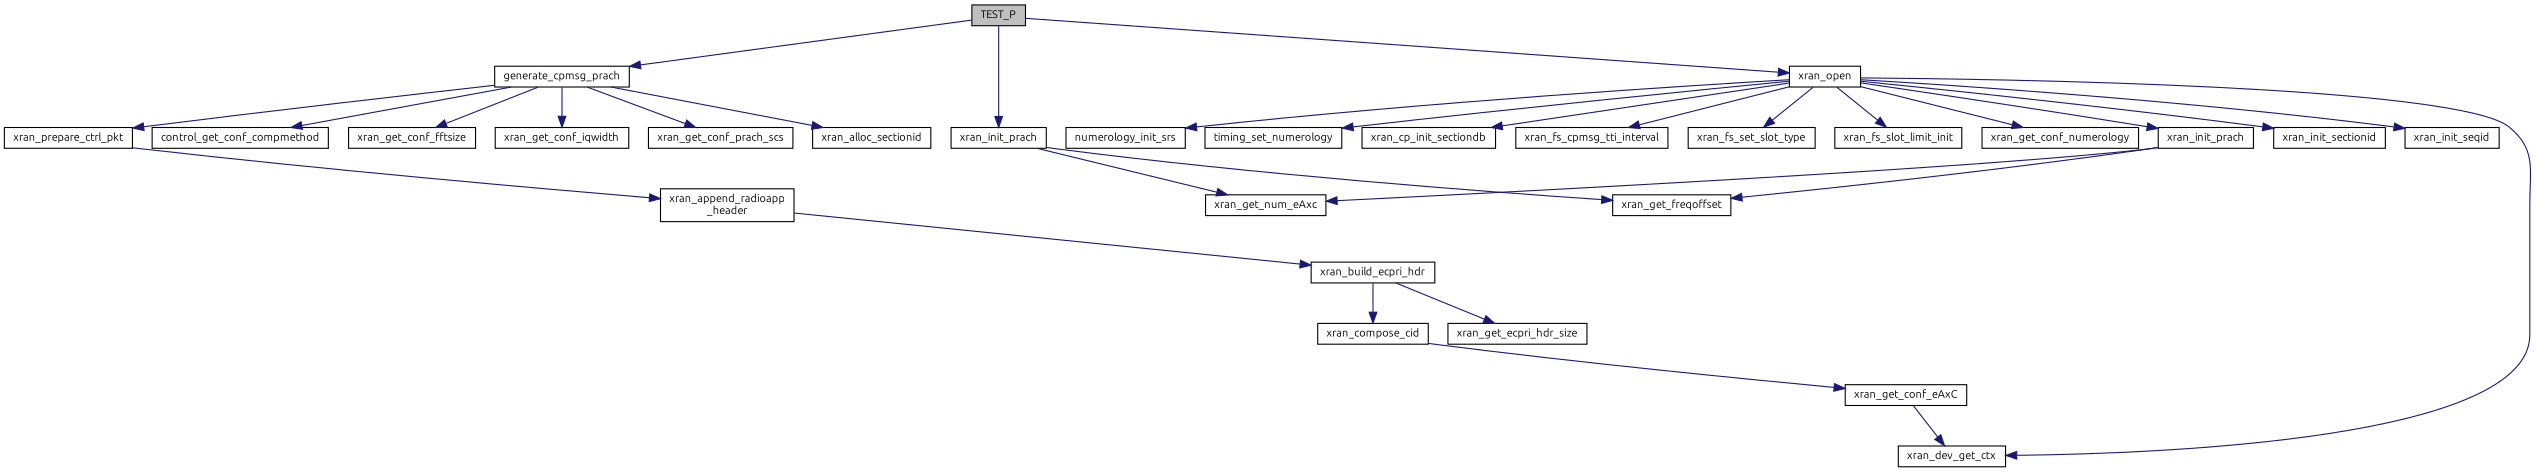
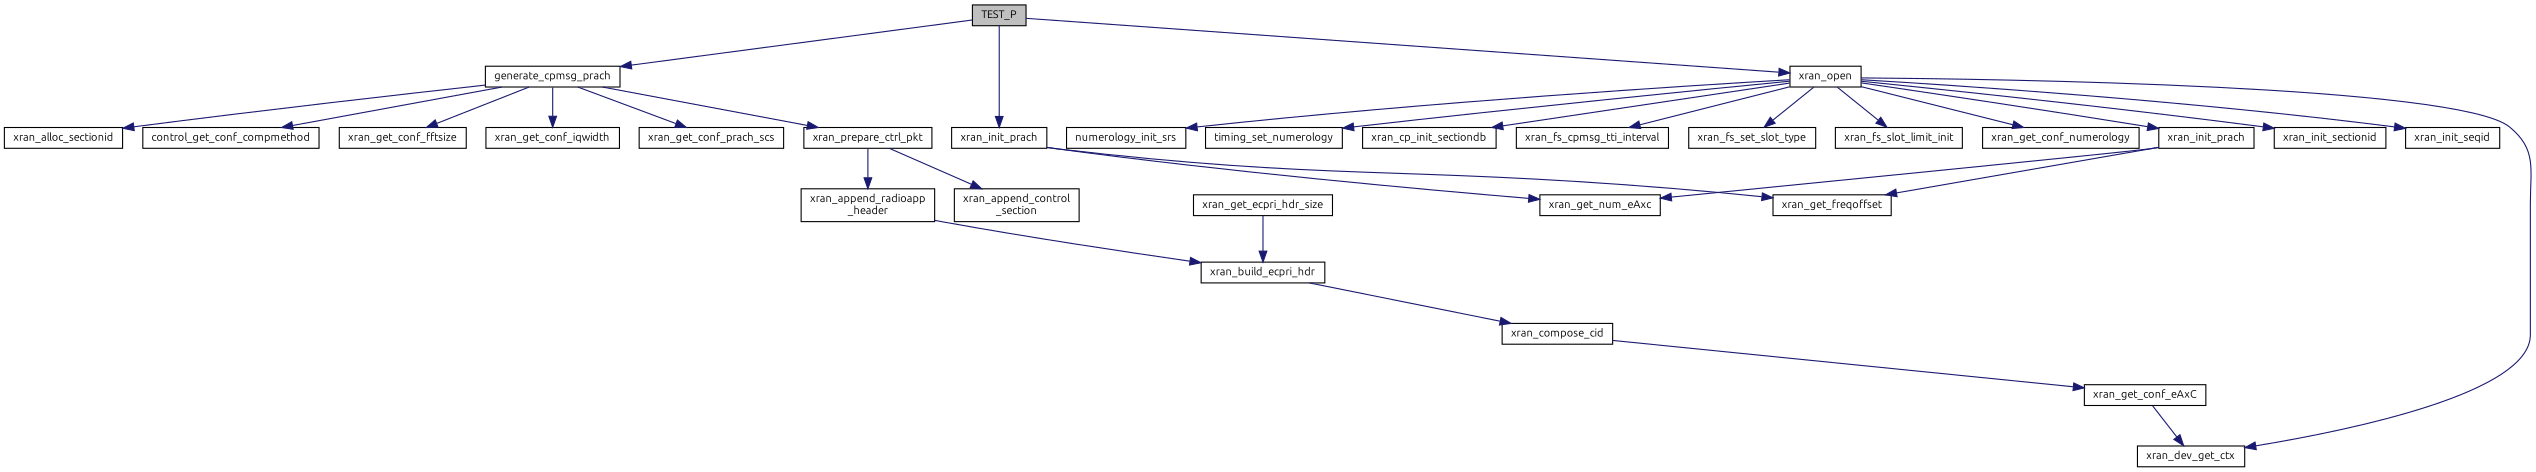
none -> (1017, 205)
(1440, 301) -> (1263, 233)
